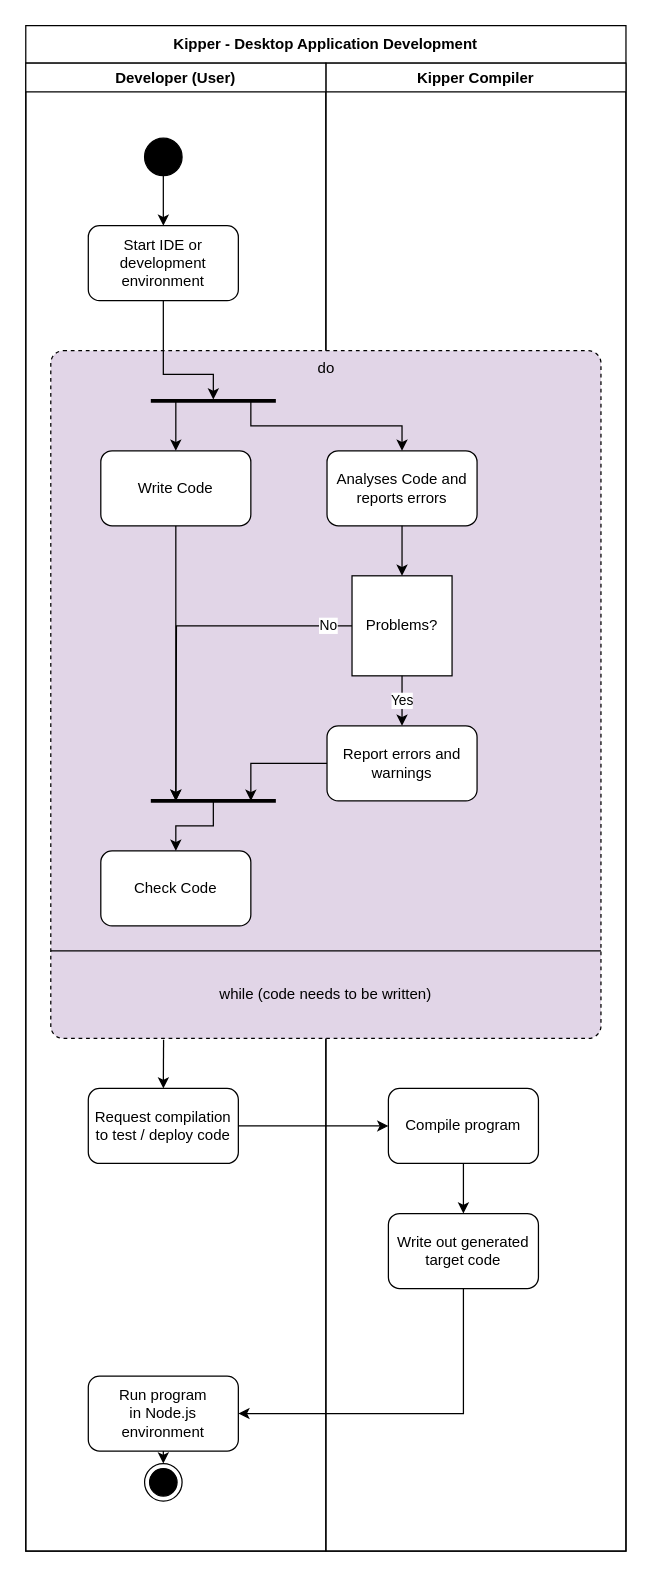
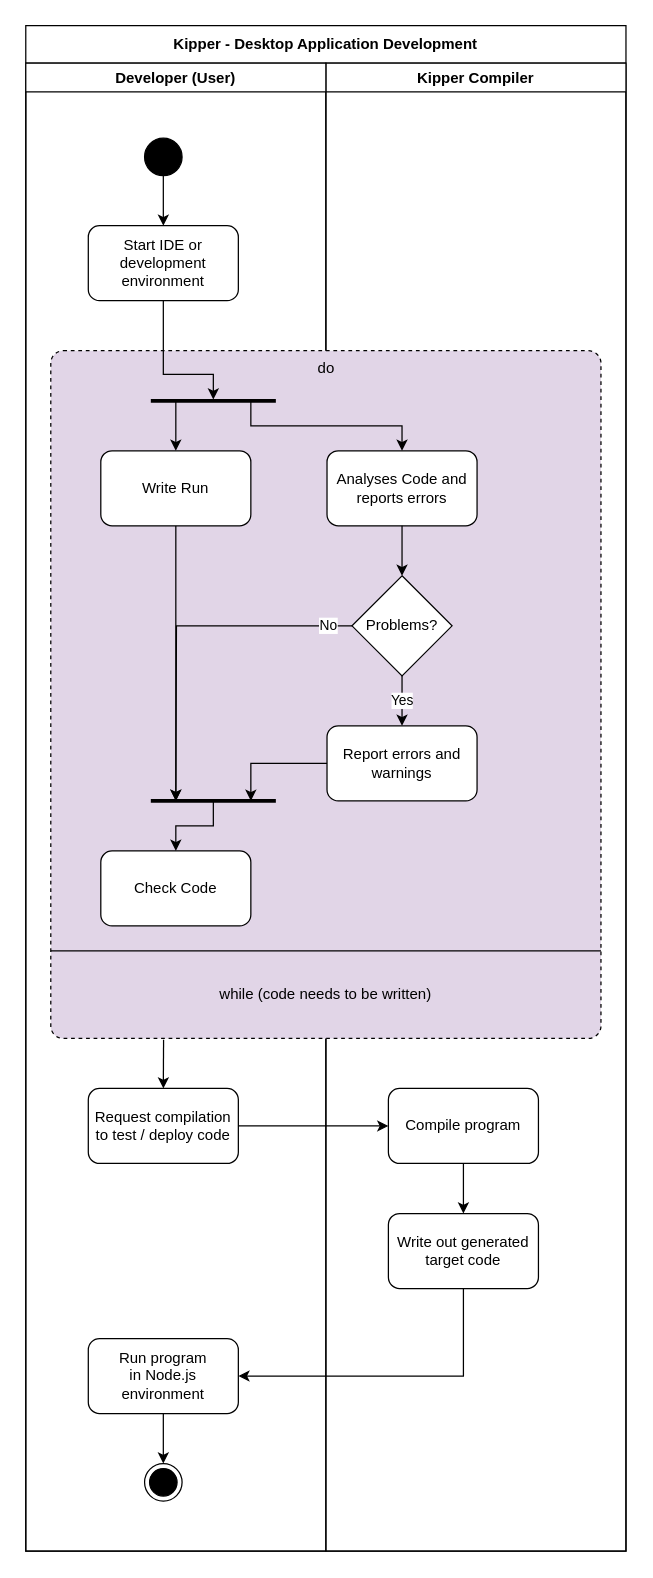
(176, 488) -> (176, 488)
(402, 626) -> (402, 626)
(163, 1413) -> (163, 1376)
